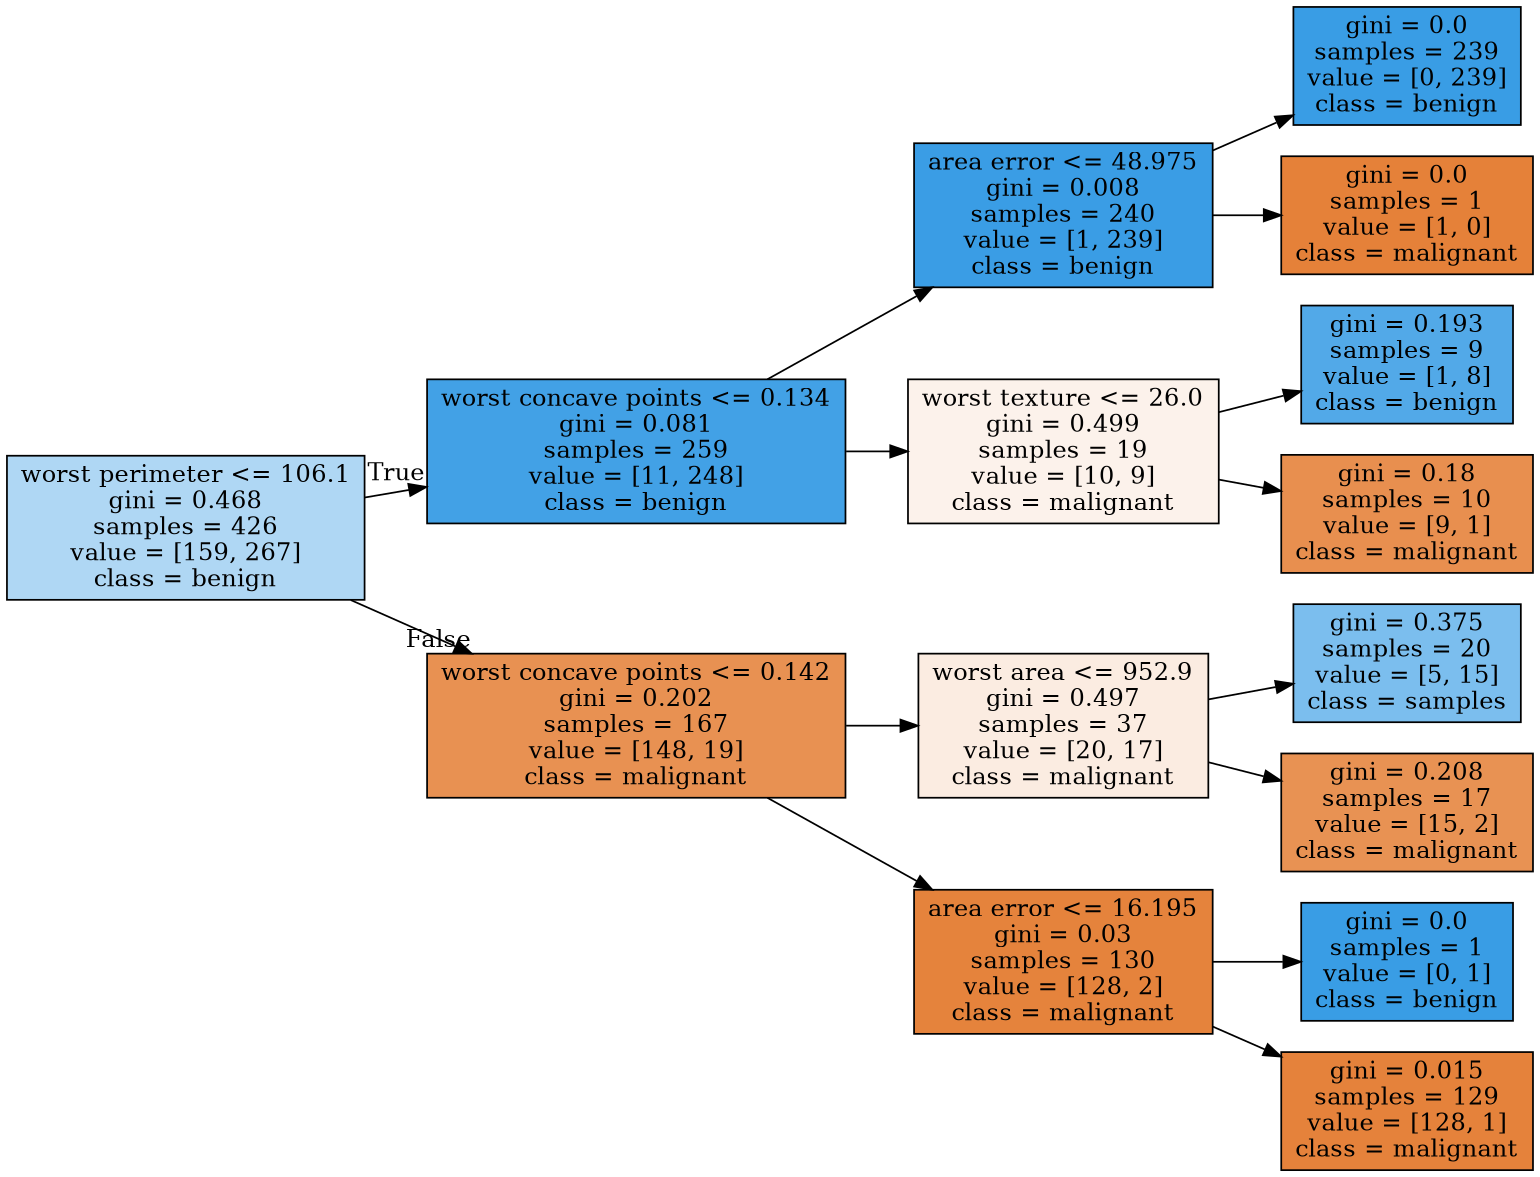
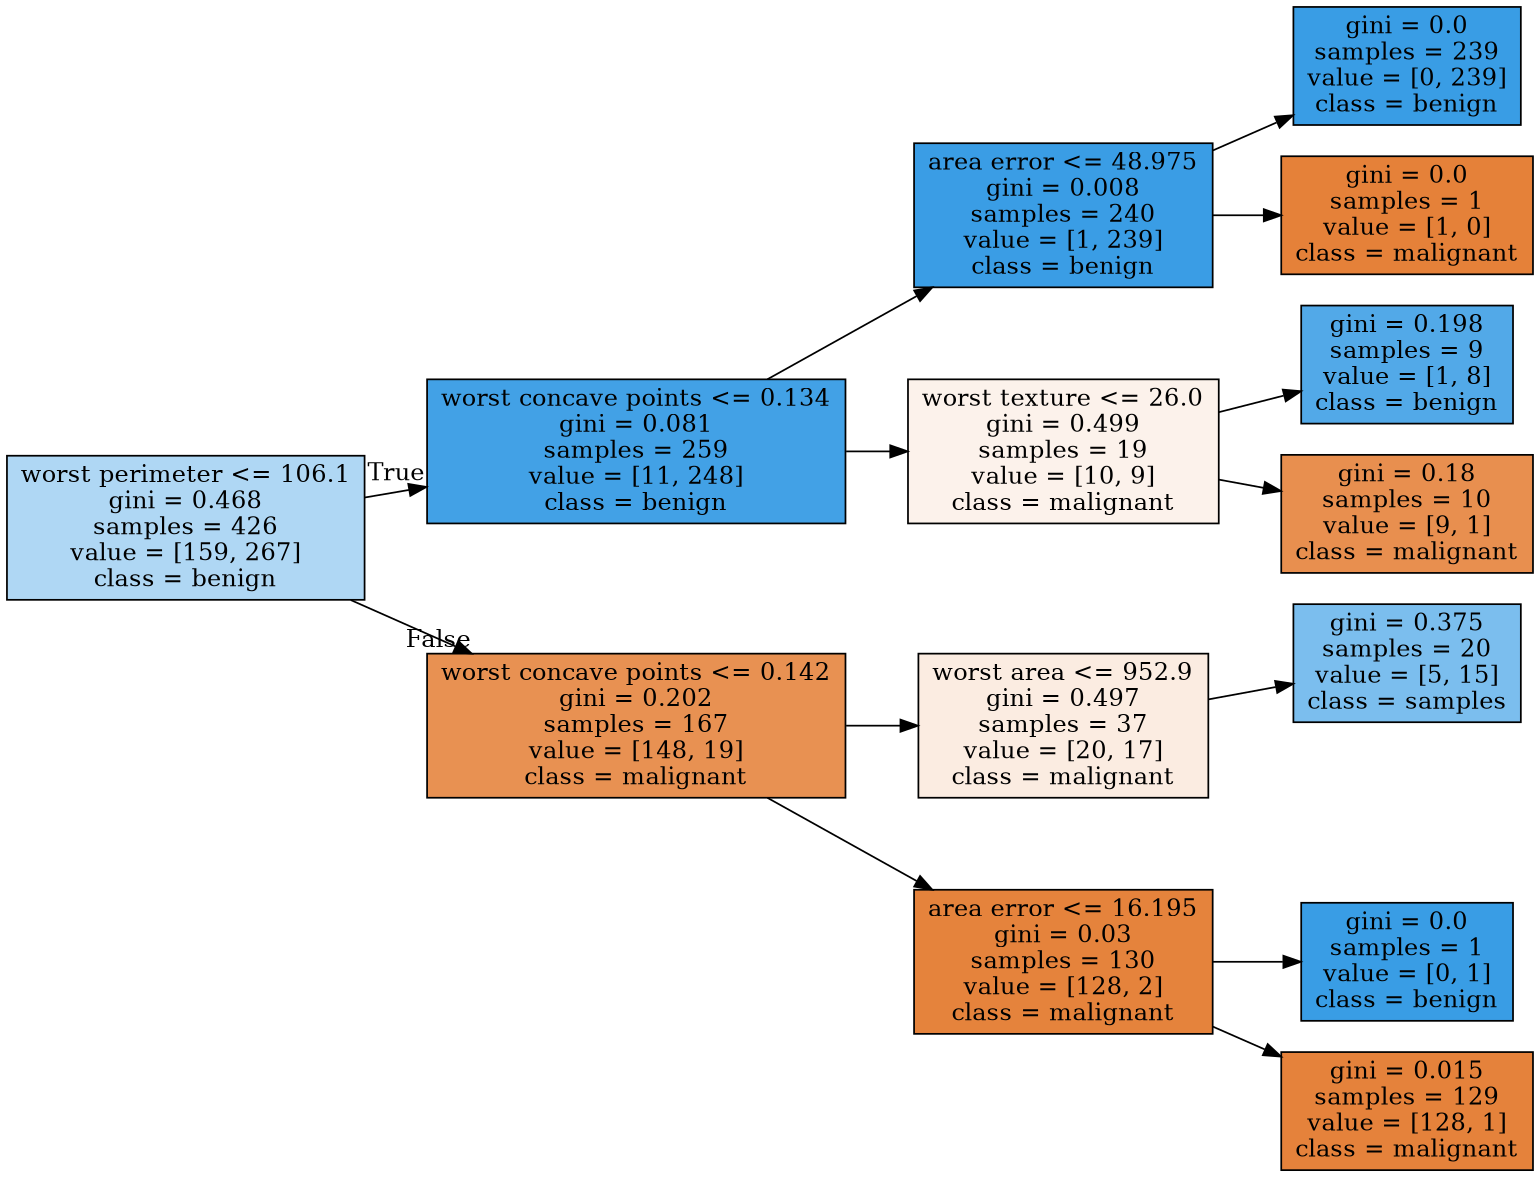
(1407, 365) -> (1407, 365)
(1407, 812) -> none
